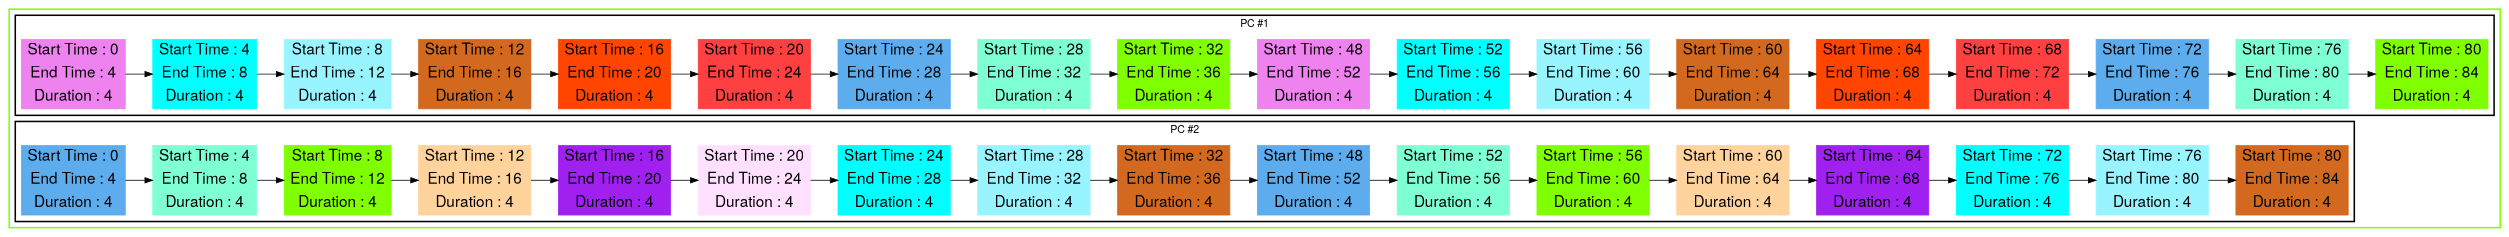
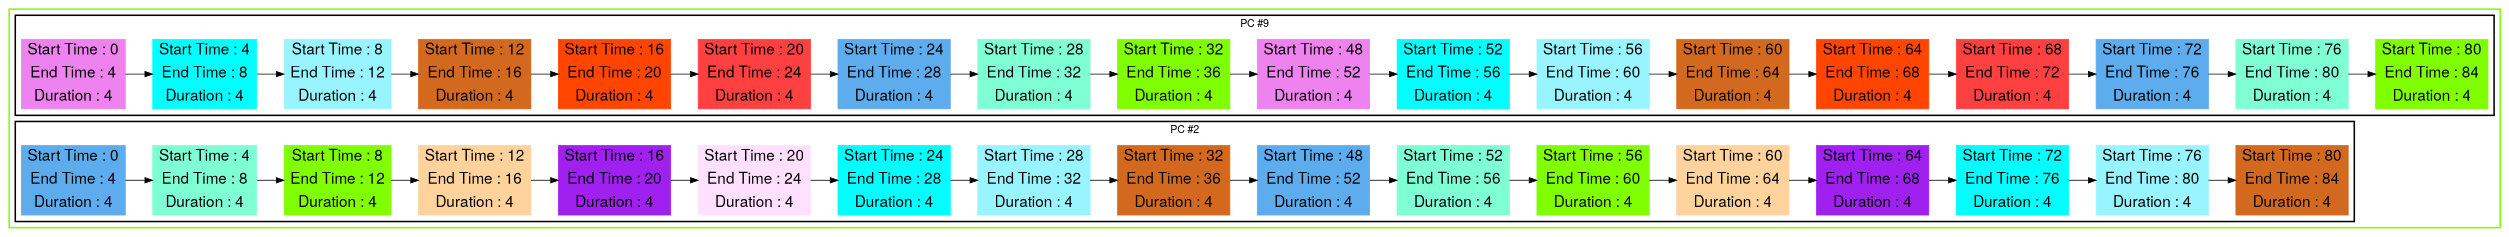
(1255, 24) -> (1255, 24)
